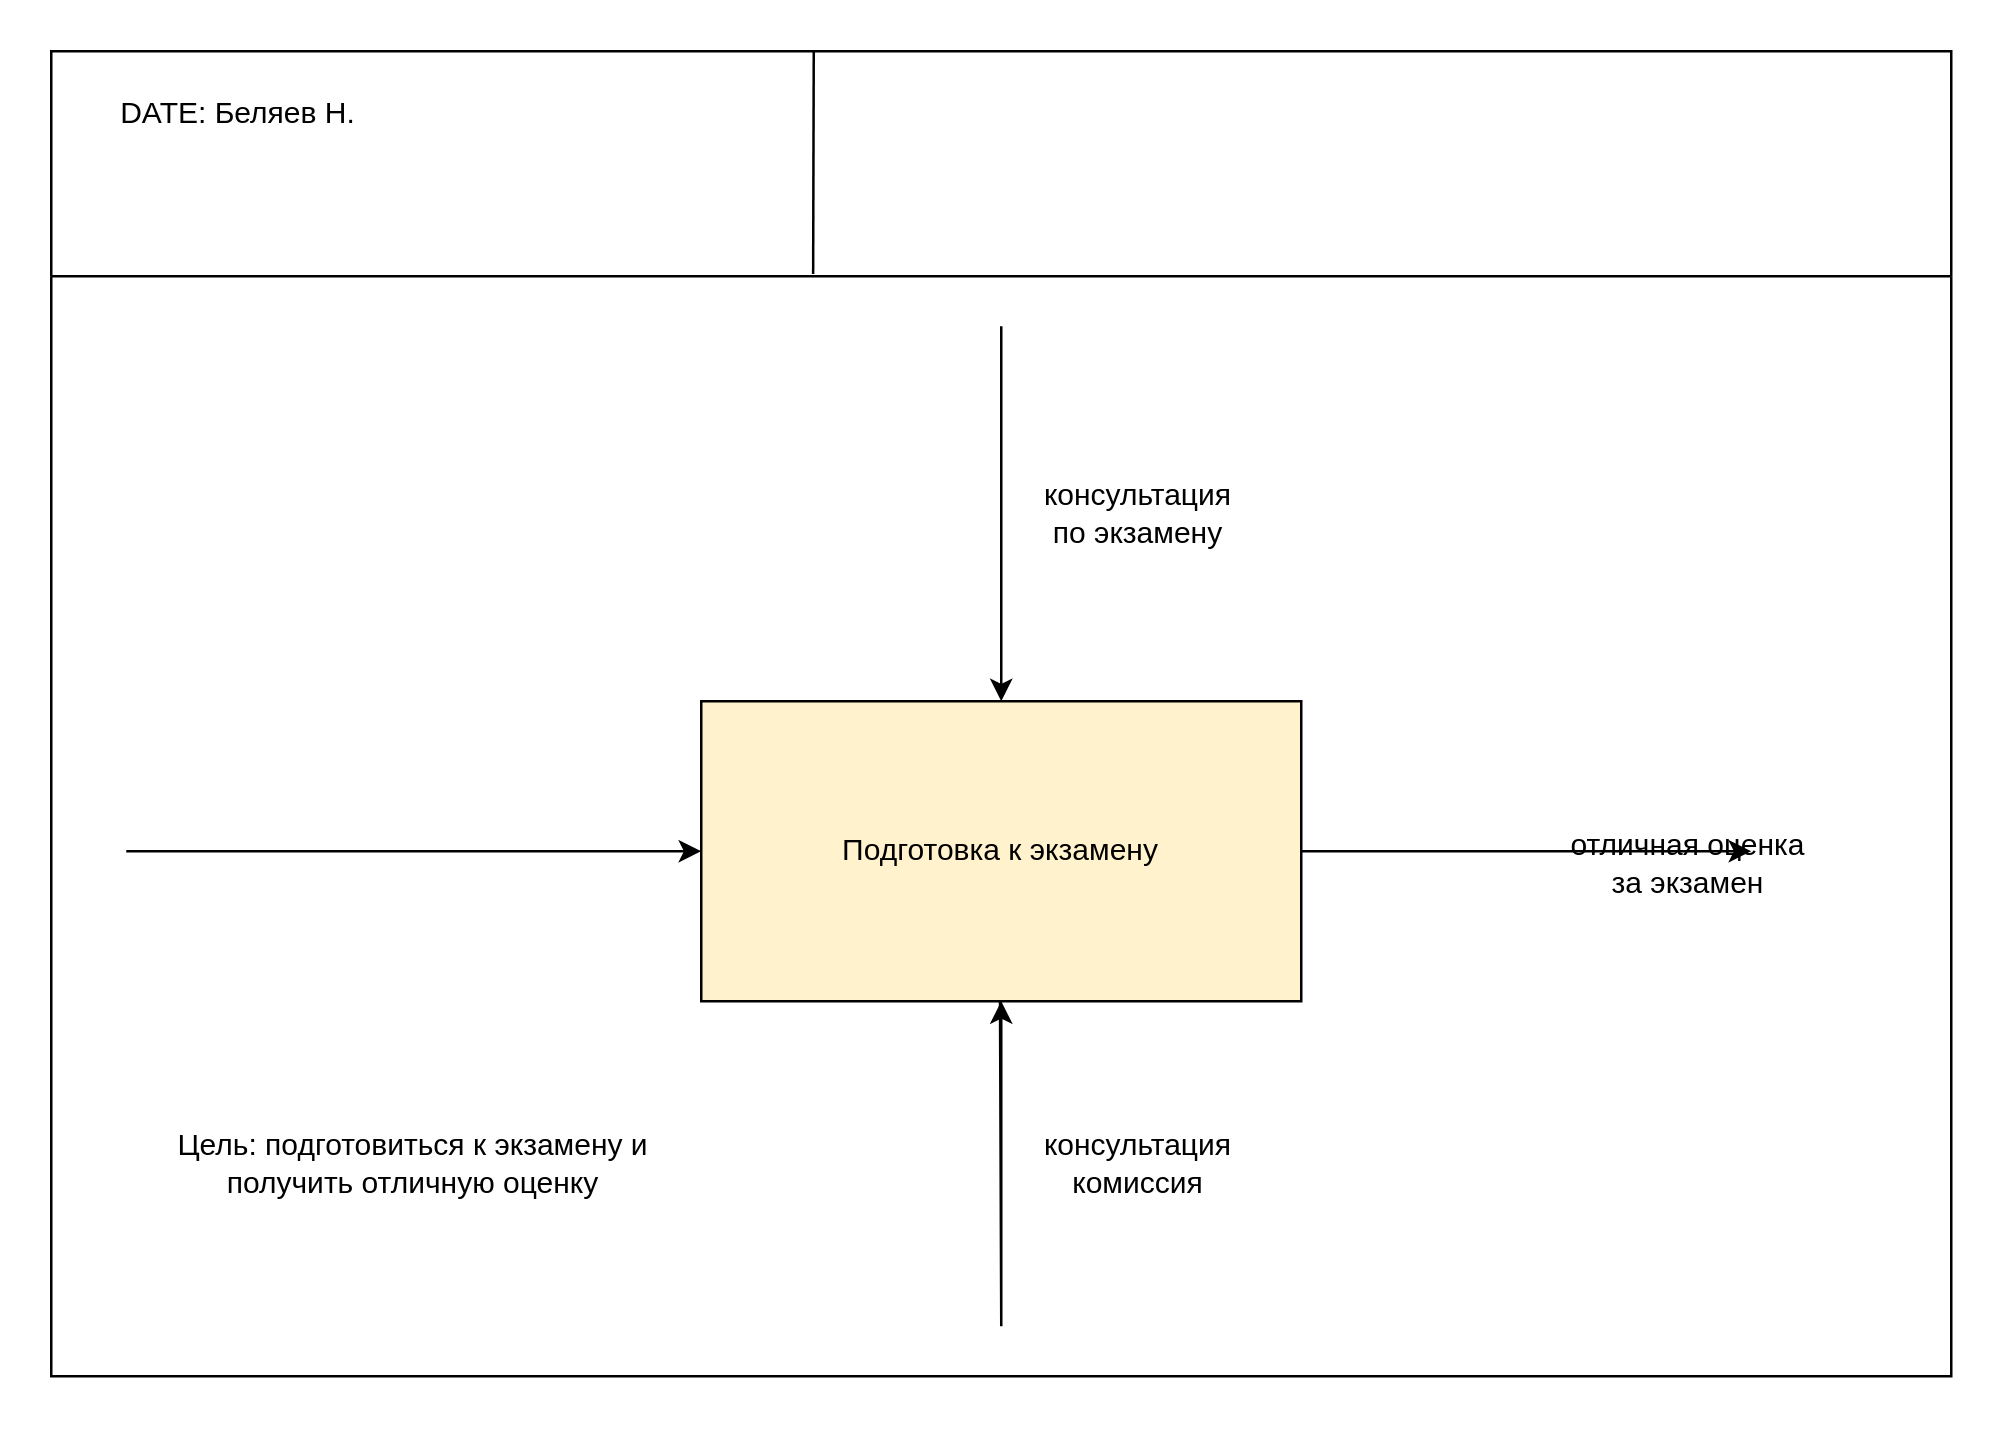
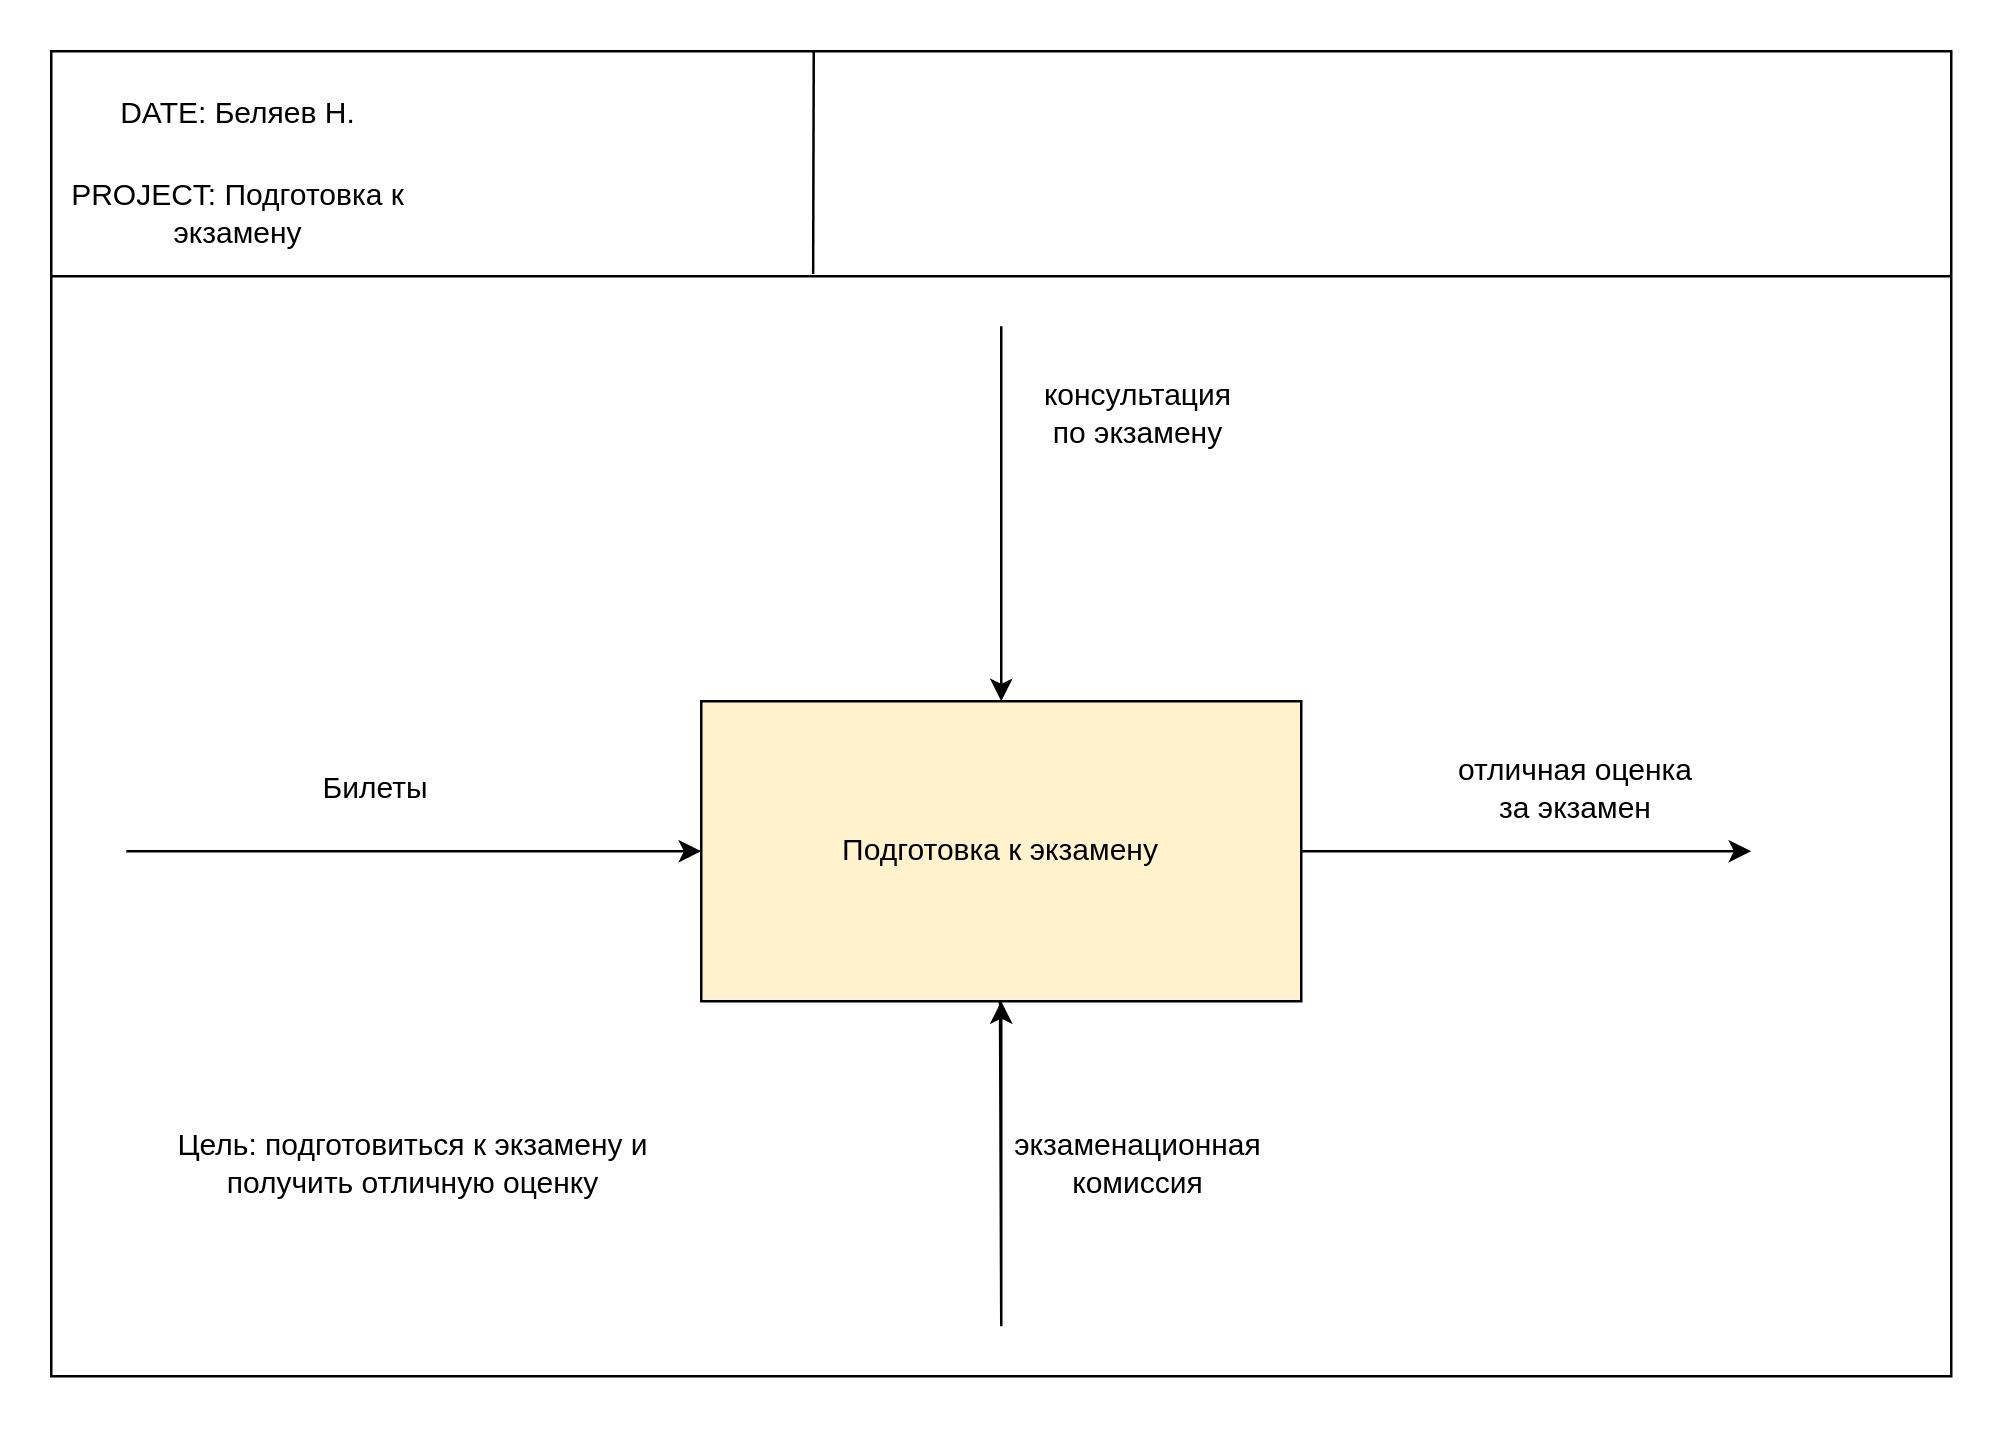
none -> (239, 214)
(1139, 514) -> (1139, 414)
none -> (376, 789)
(1689, 864) -> (1576, 789)
(1139, 1164) -> (1139, 1164)
